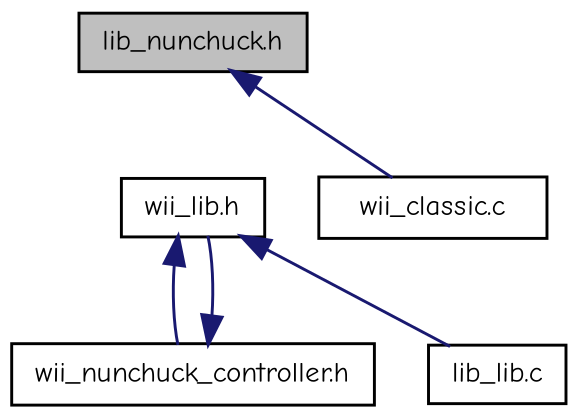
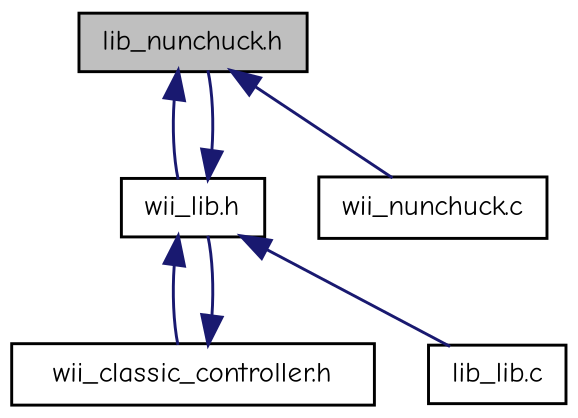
none -> (212, 110)
none -> (174, 140)
(433, 208) -> (433, 208)
(193, 374) -> (193, 374)
